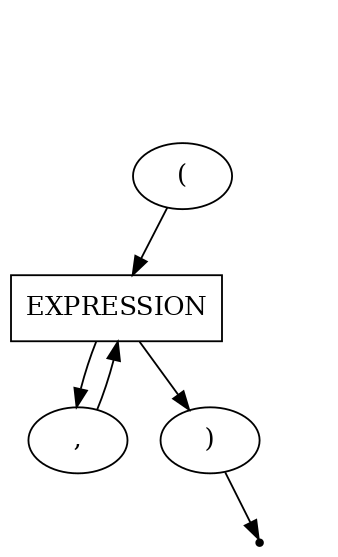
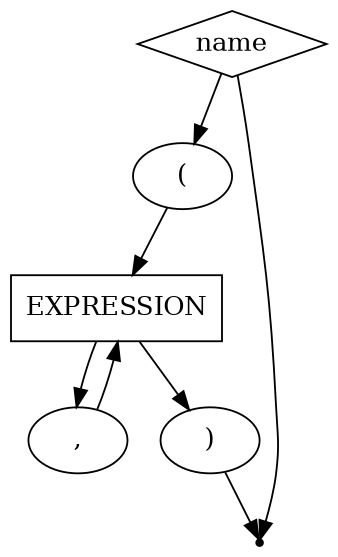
none -> (232, 44)
